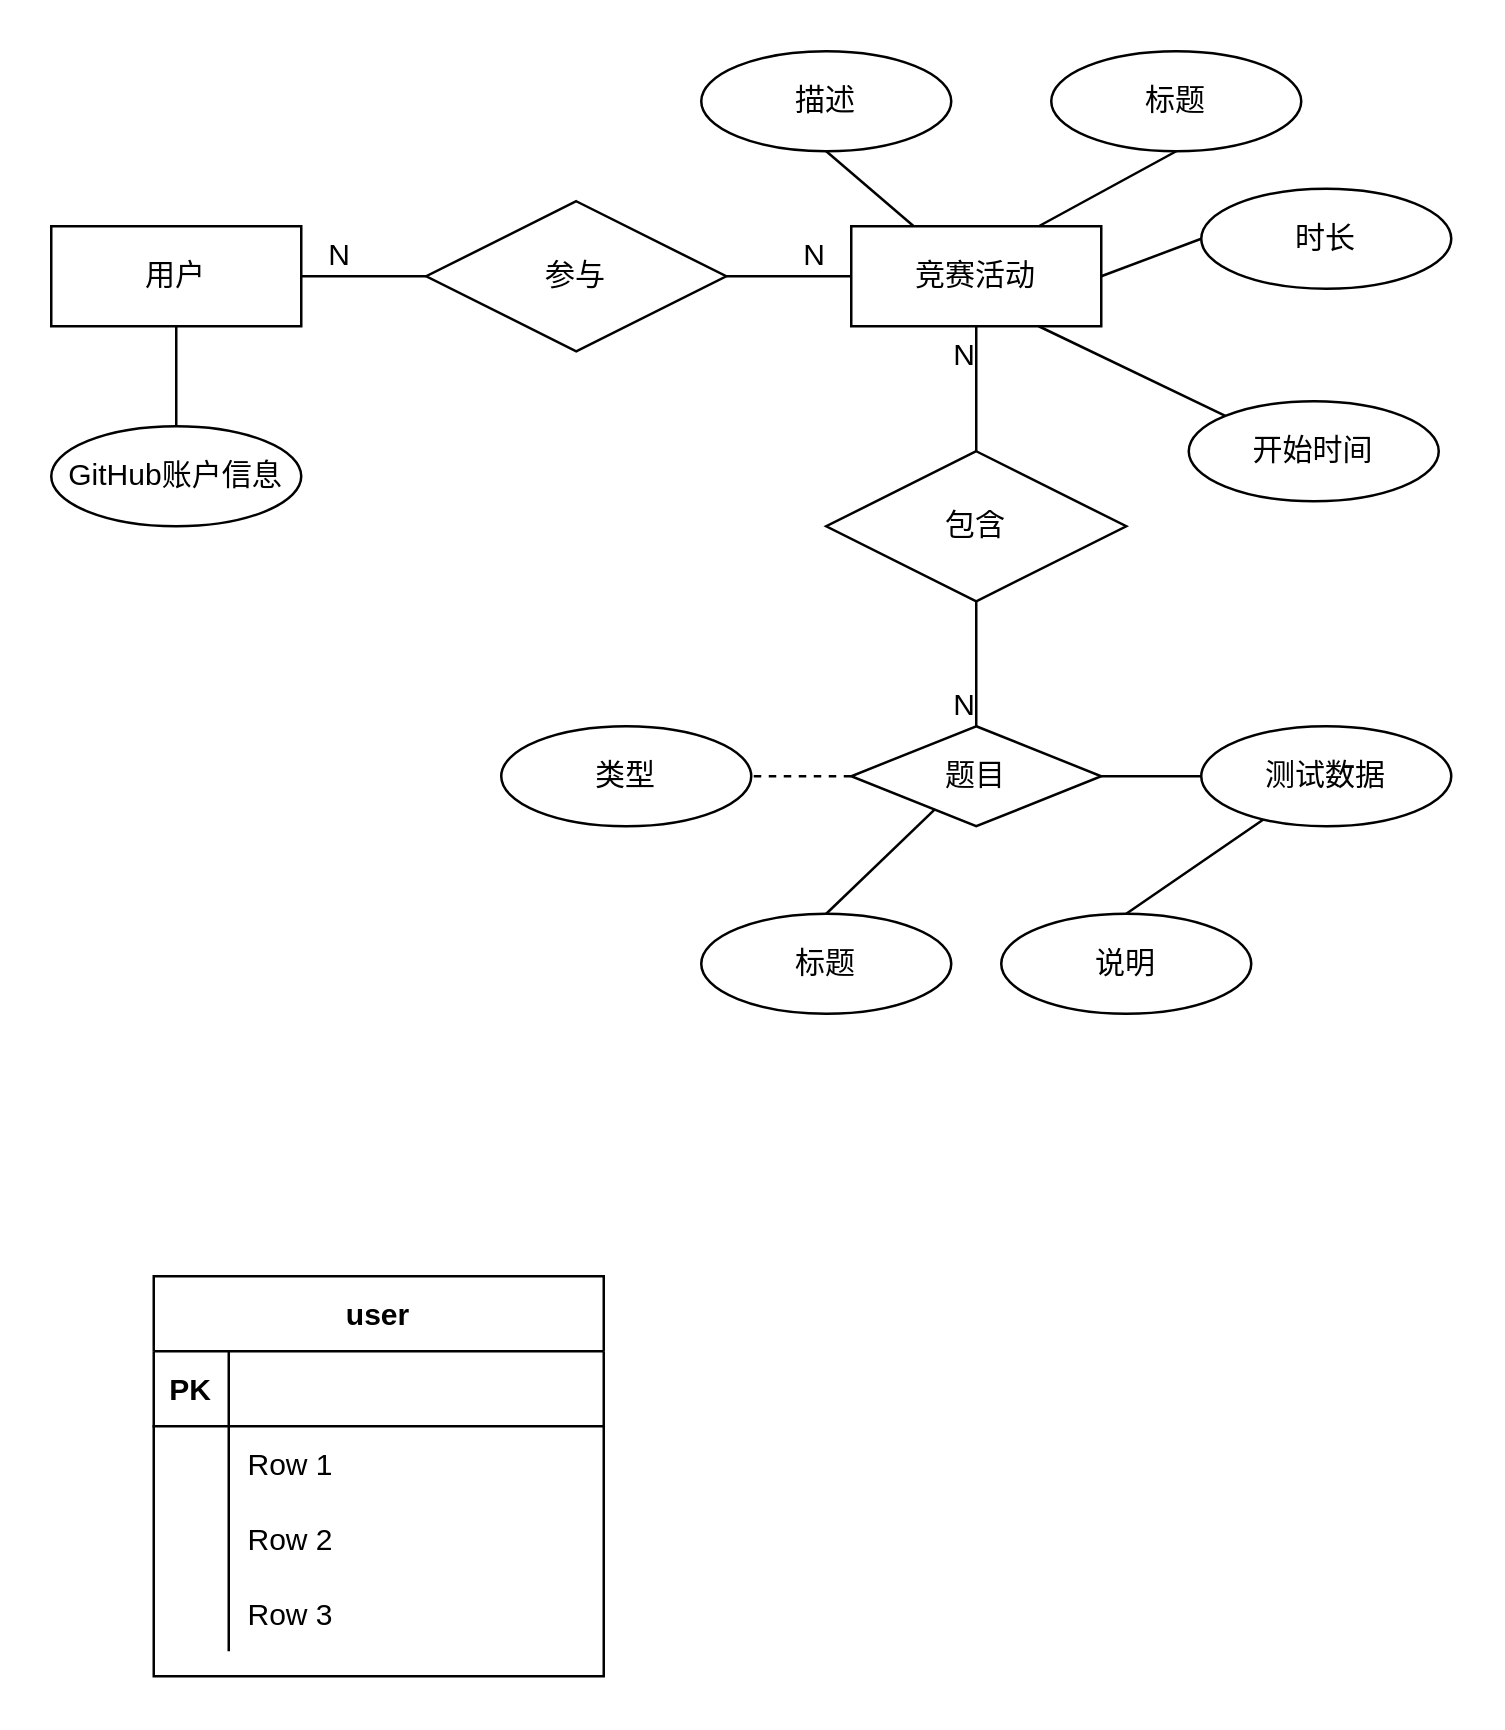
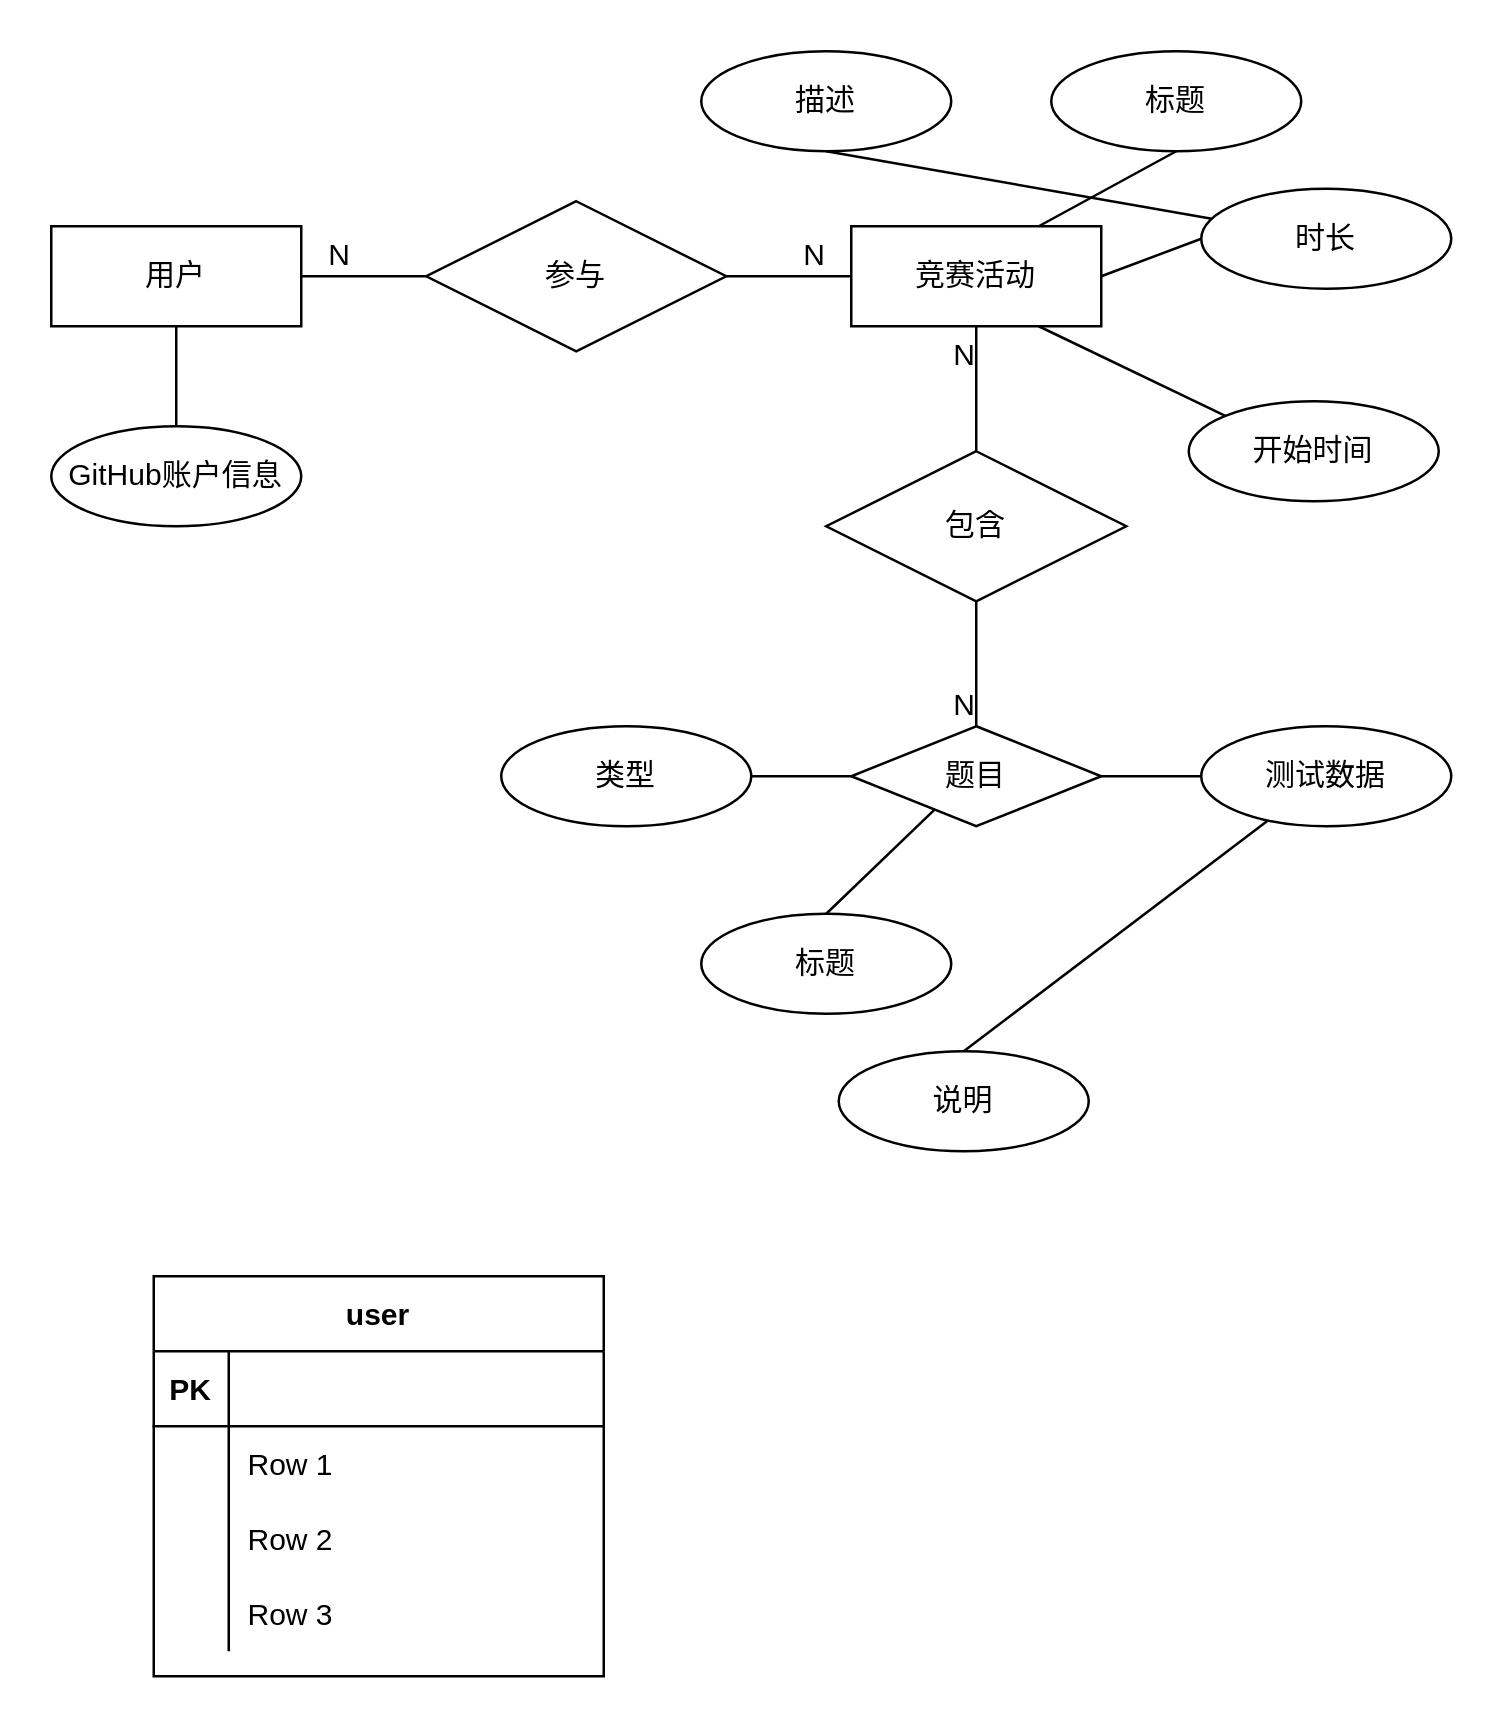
(870, 188) -> (954, 174)
(798, 776) -> (798, 776)
(1126, 964) -> (964, 1101)
